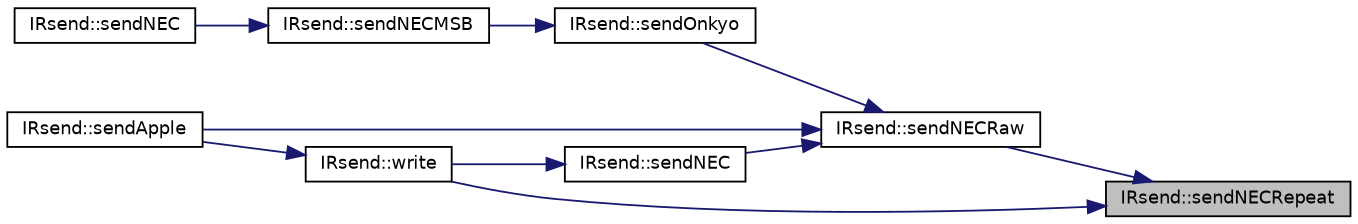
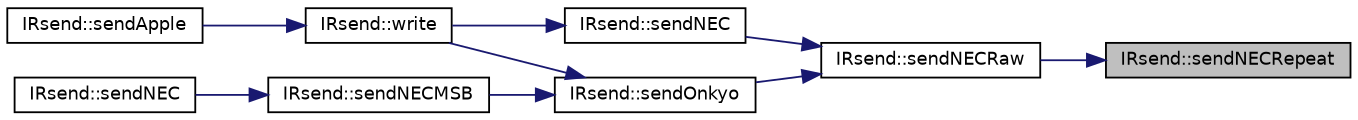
(503, 130) -> none
(768, 211) -> (508, 58)
